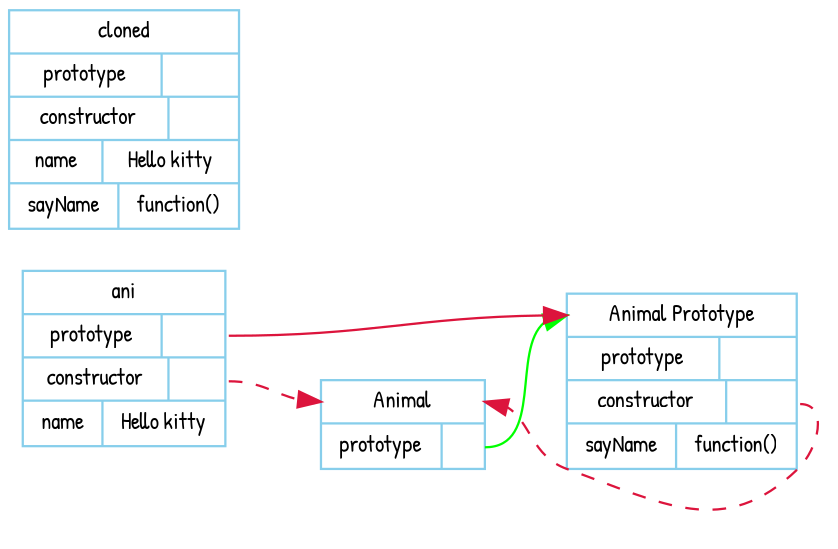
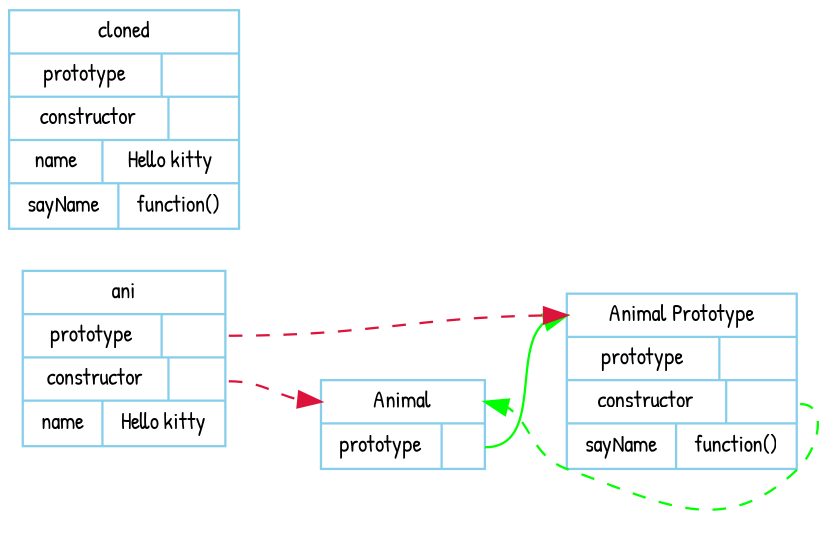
(386, 327) -> (386, 327)
(682, 507) -> (682, 507)
